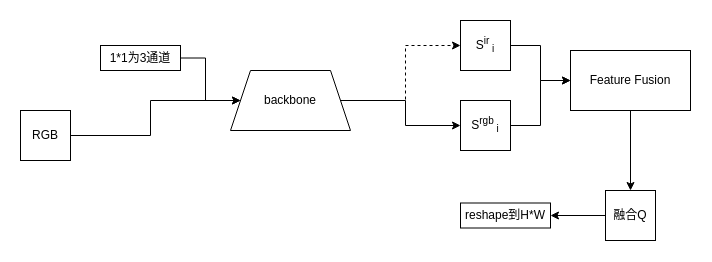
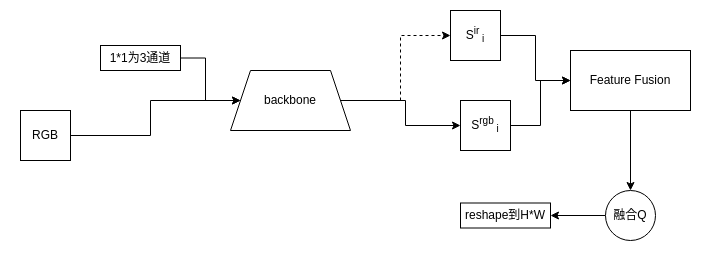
(486, 46) -> (476, 36)
(631, 216) -> (631, 216)
